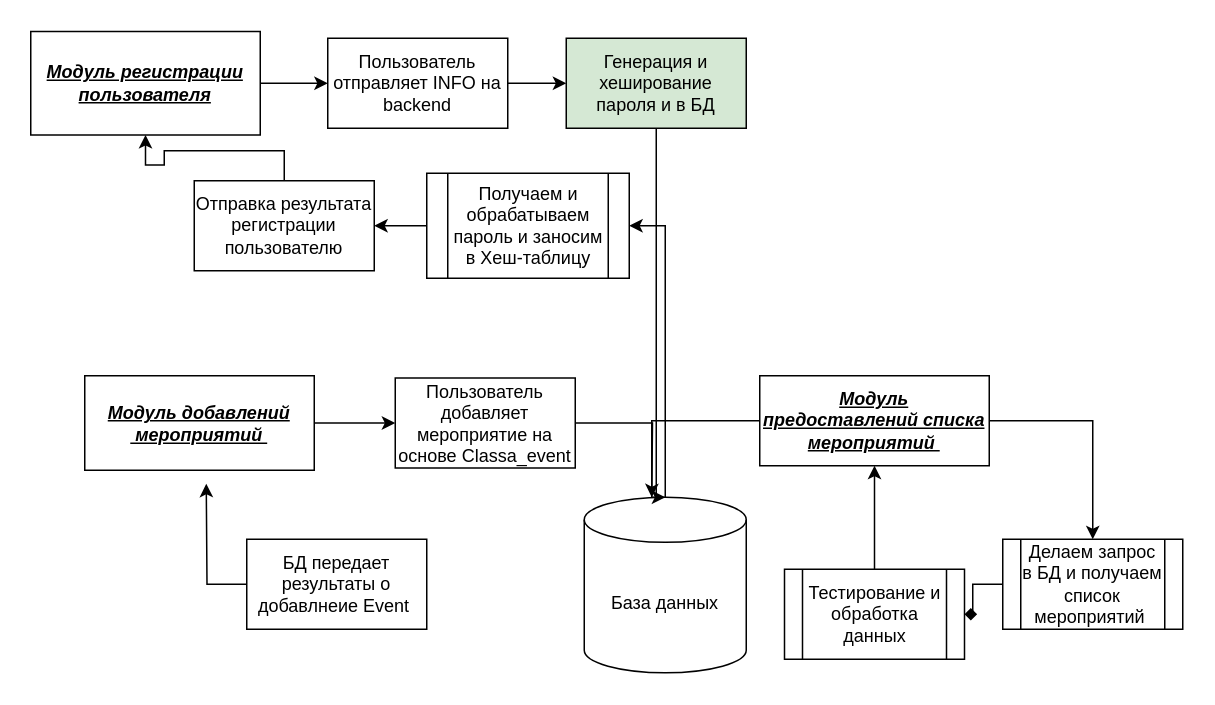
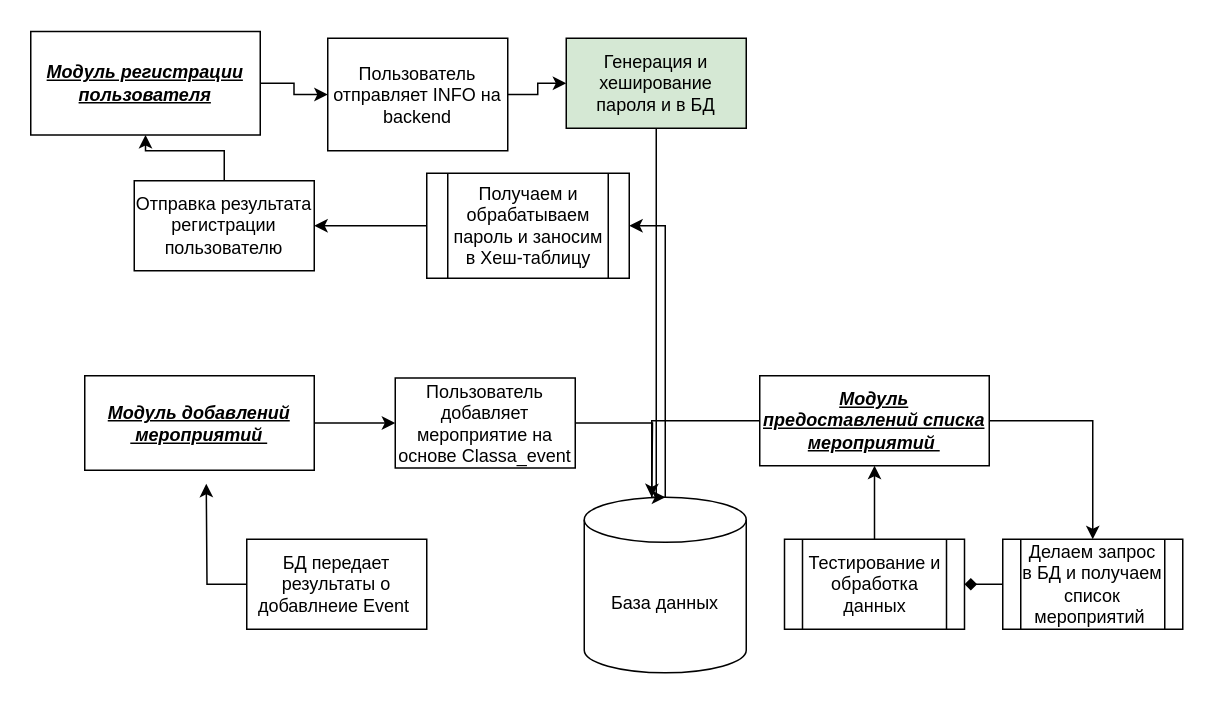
(418, 83) -> (418, 95)
(284, 226) -> (224, 226)
(875, 614) -> (875, 584)
